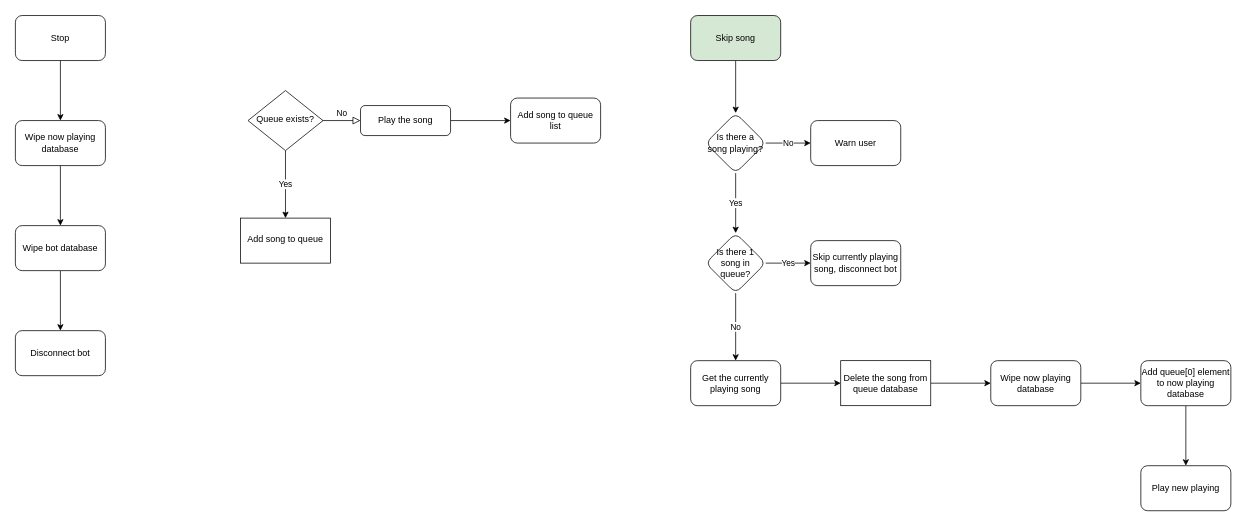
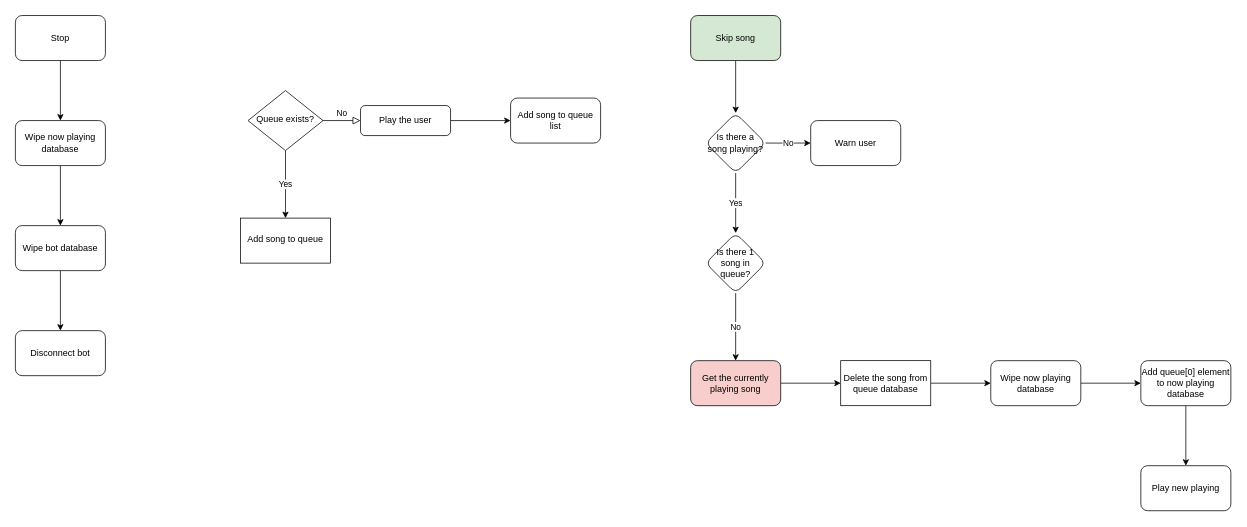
(405, 120) -> (405, 120)
(794, 263) -> none
(855, 263) -> none
(735, 383) -> (735, 383)
